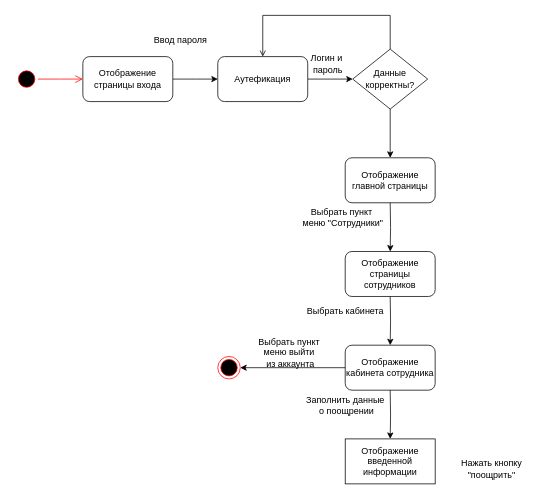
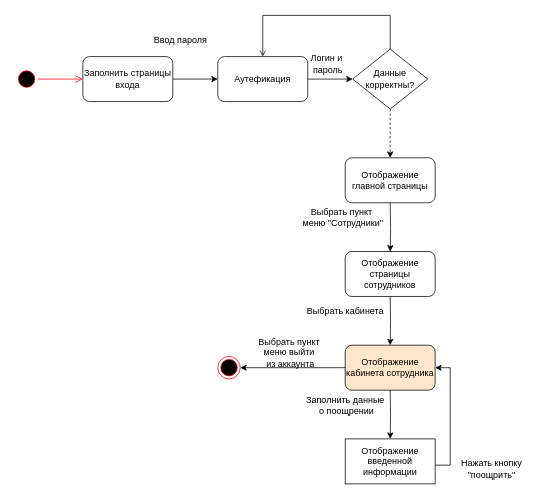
(128, 79) -> (128, 79)
(390, 131) -> (390, 131)
(390, 368) -> (390, 368)
none -> (446, 368)
